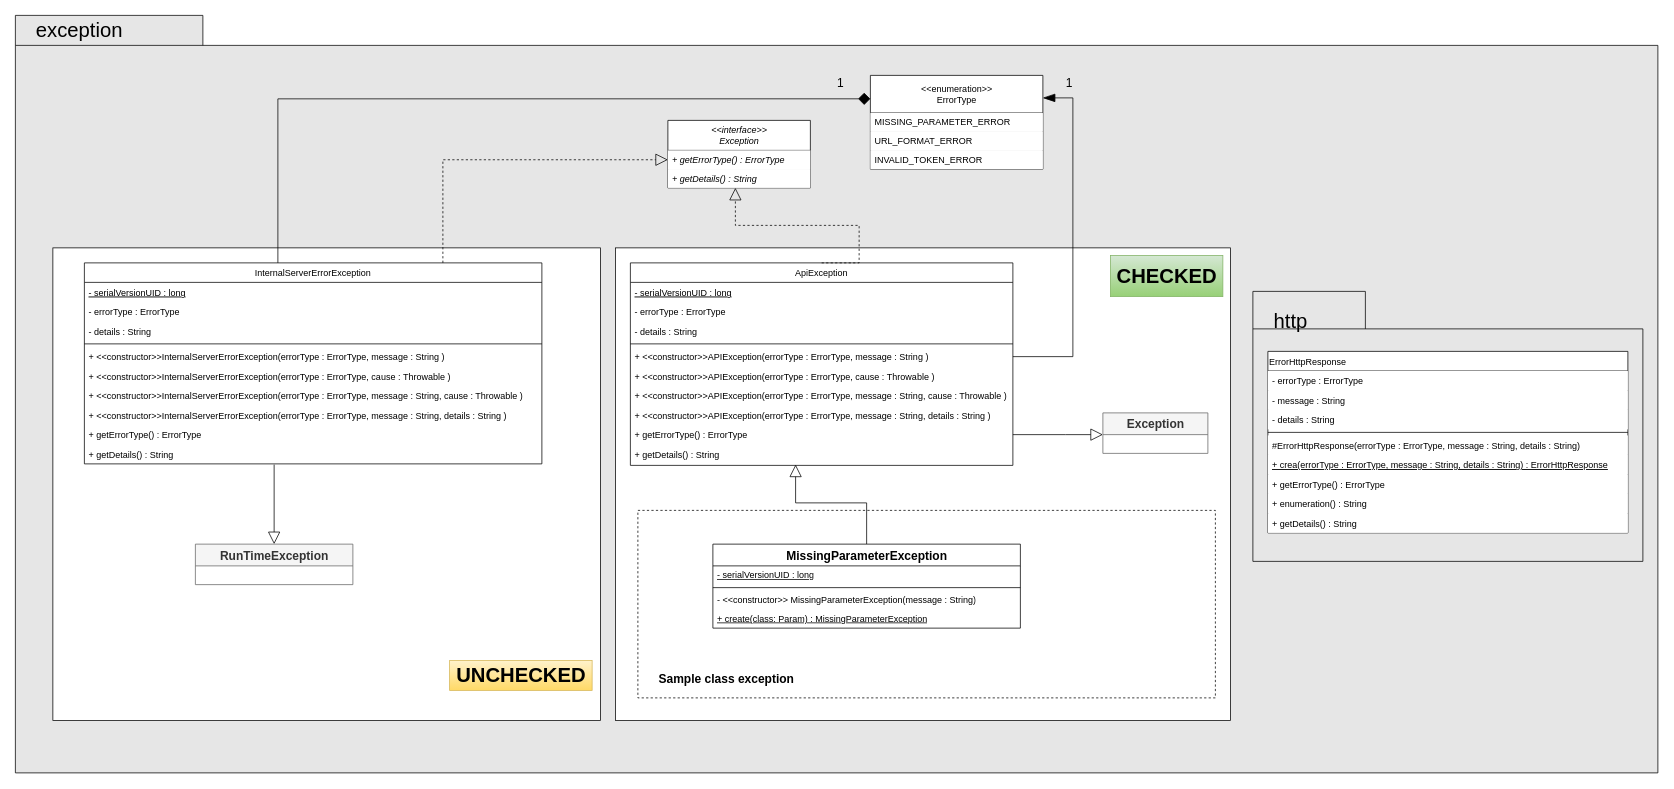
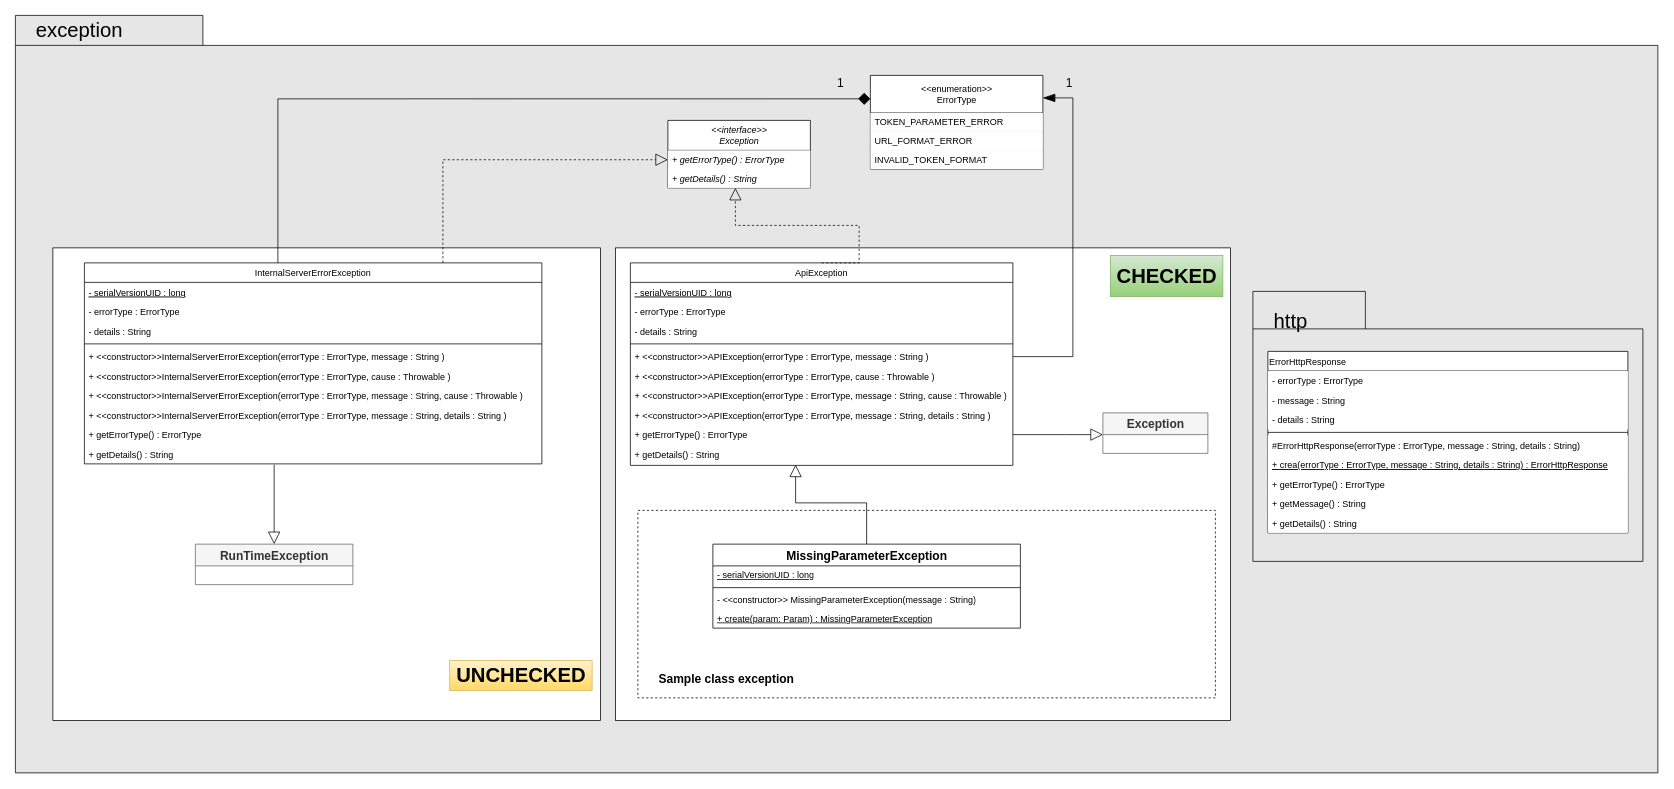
(933, 123) -> (928, 123)
(923, 160) -> (925, 160)
(1325, 504) -> (1324, 504)
(833, 619) -> (834, 619)
